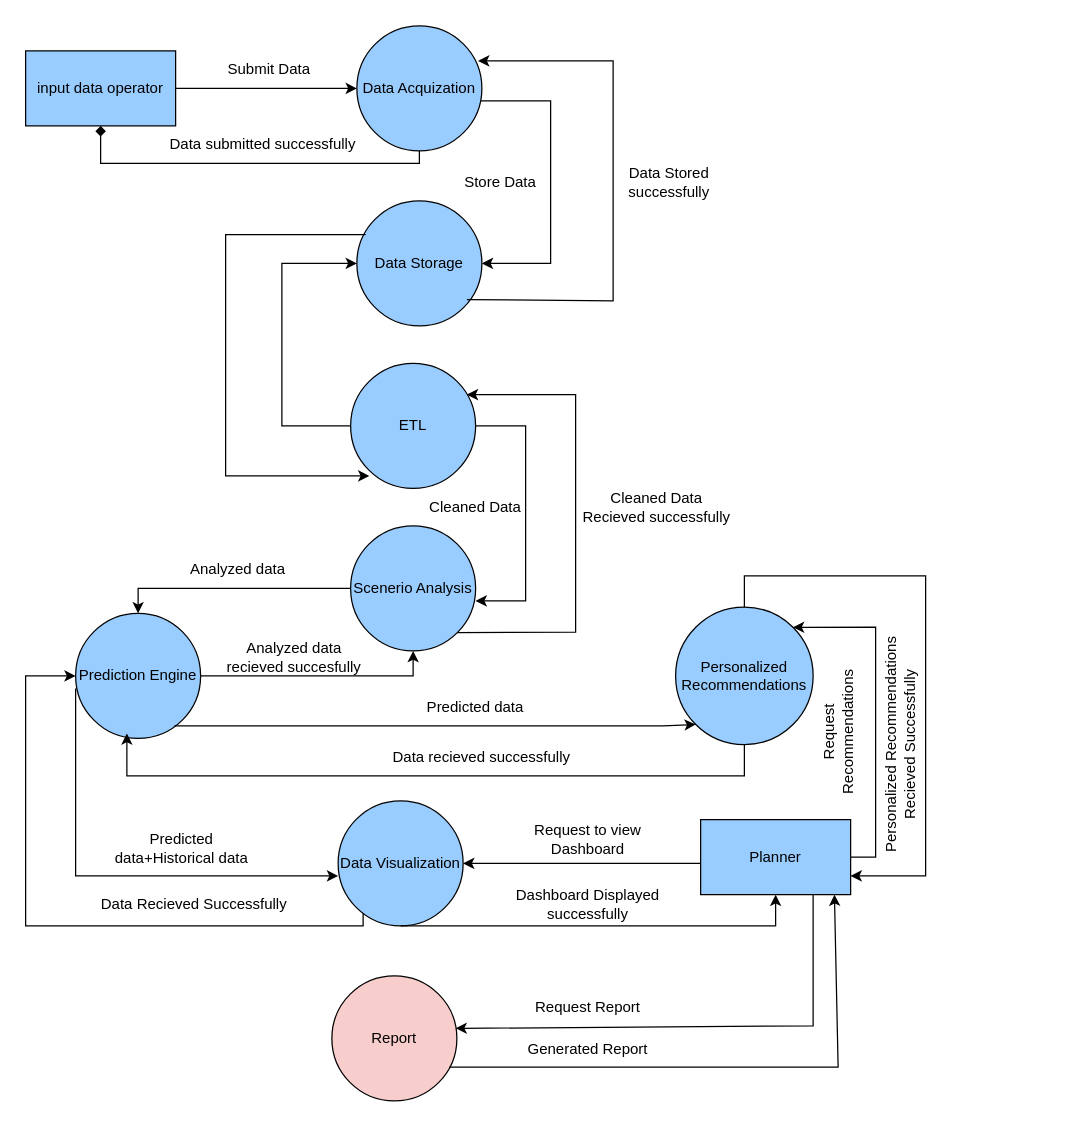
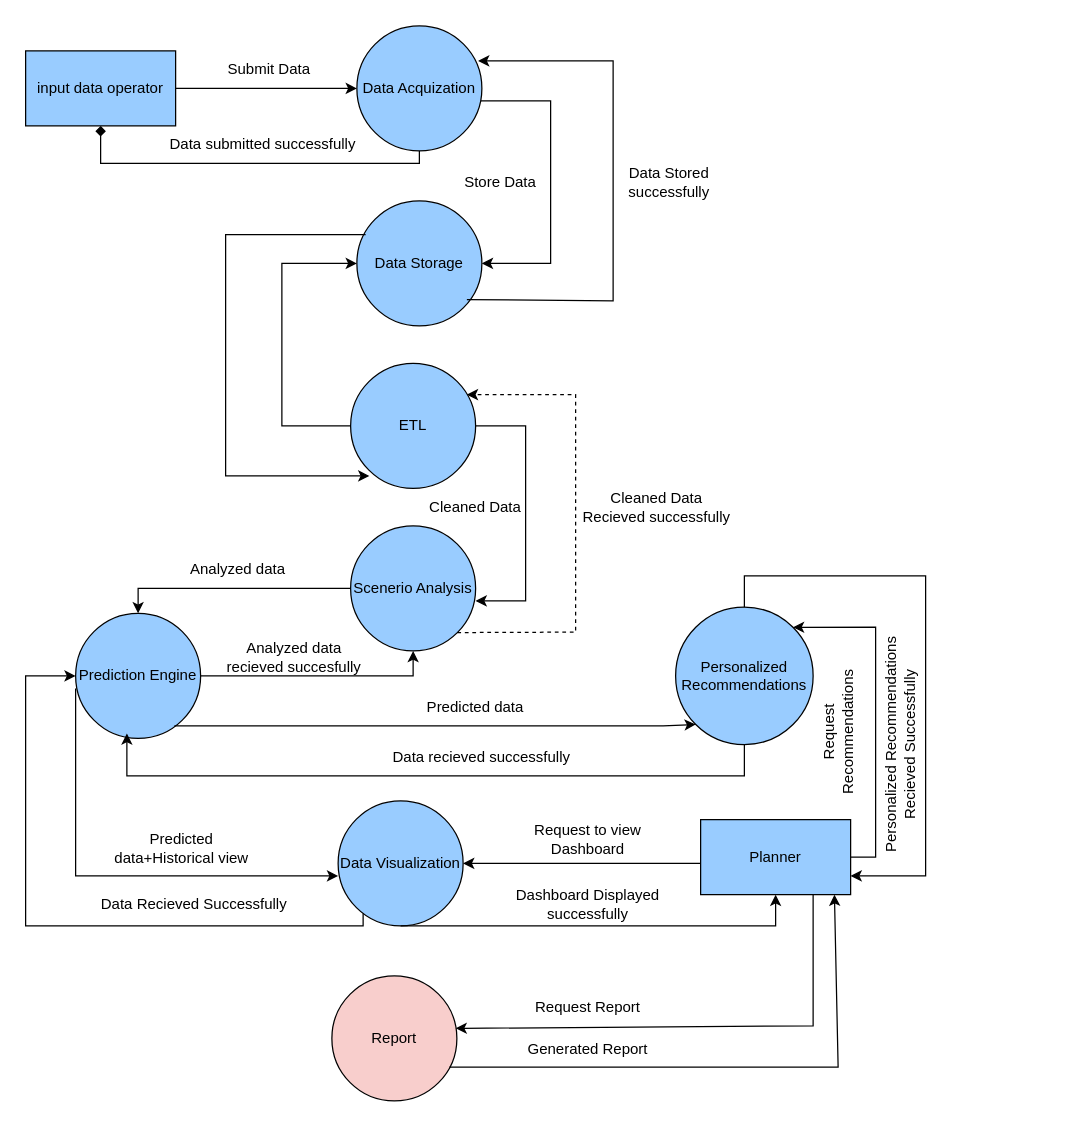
(576, 522) -> (576, 522)
(182, 848) -> (182, 848)
